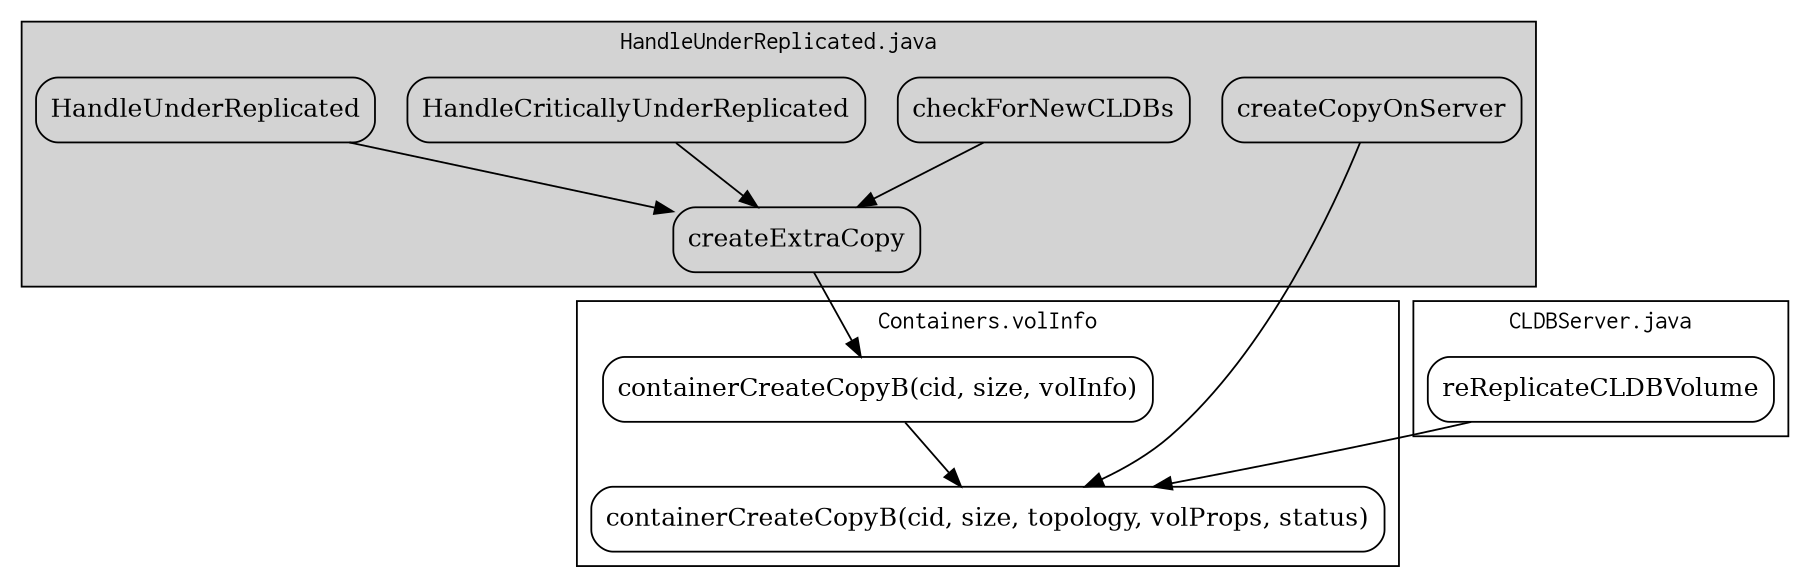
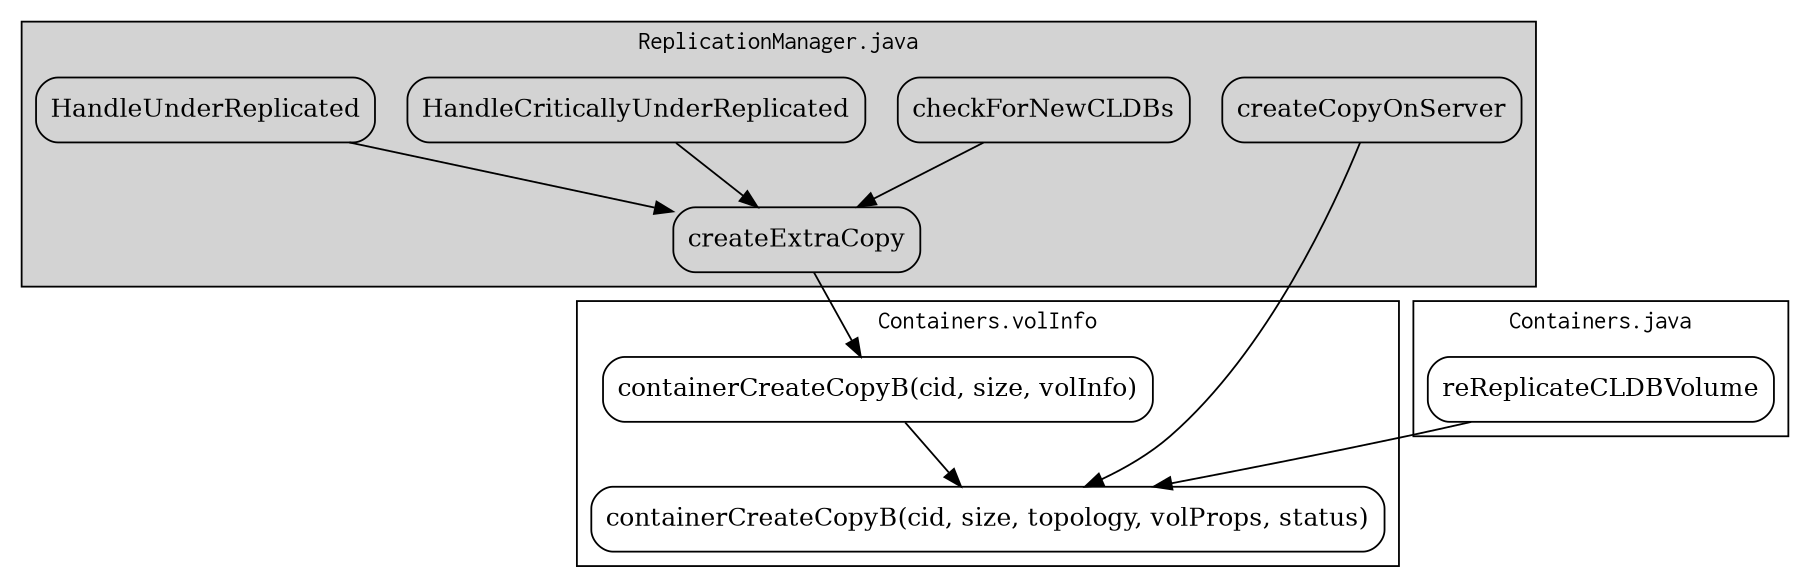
(779, 42) -> (779, 42)
(1601, 322) -> (1601, 322)
